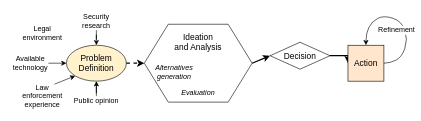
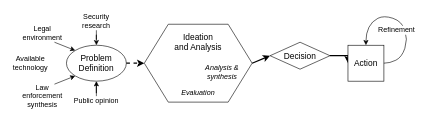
none -> (63, 46)
(60, 63) -> none
(96, 63) -> (96, 63)
(366, 63) -> (366, 63)
(174, 72) -> none
none -> (222, 72)
(42, 96) -> (42, 96)
